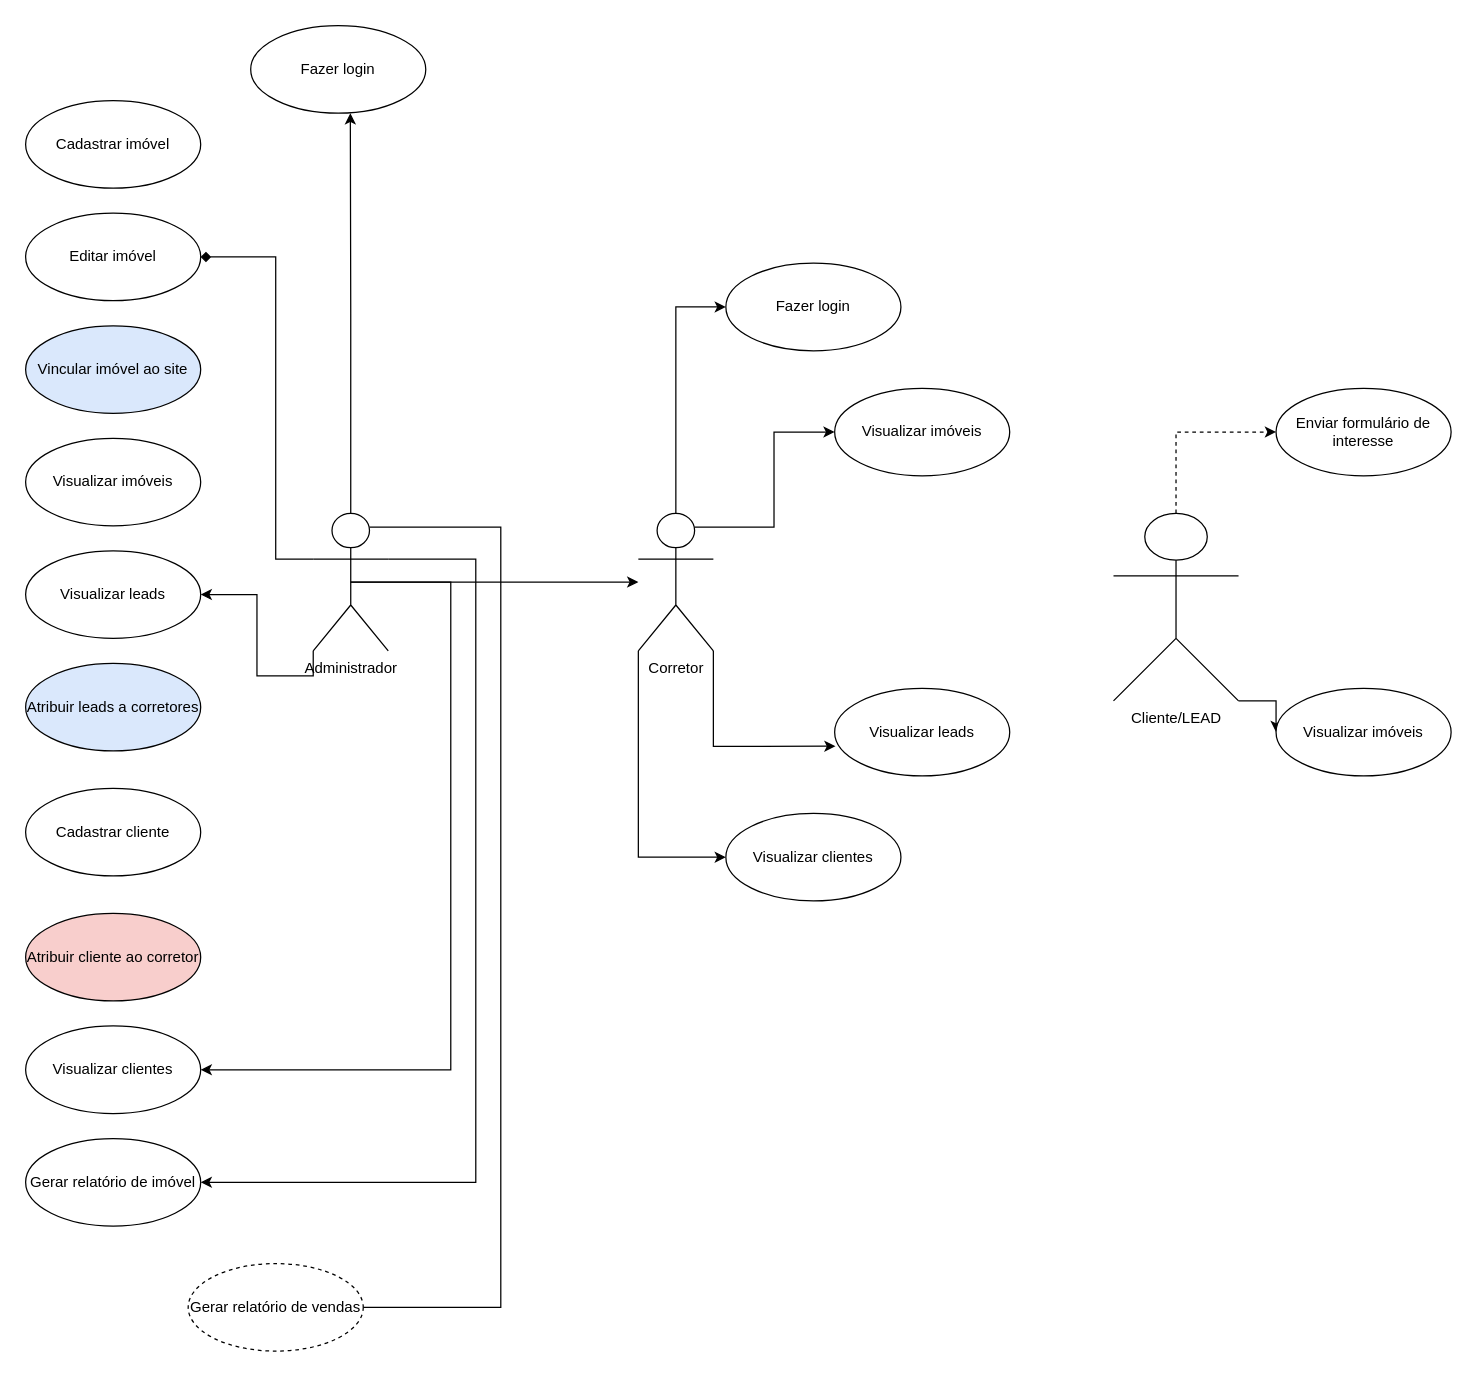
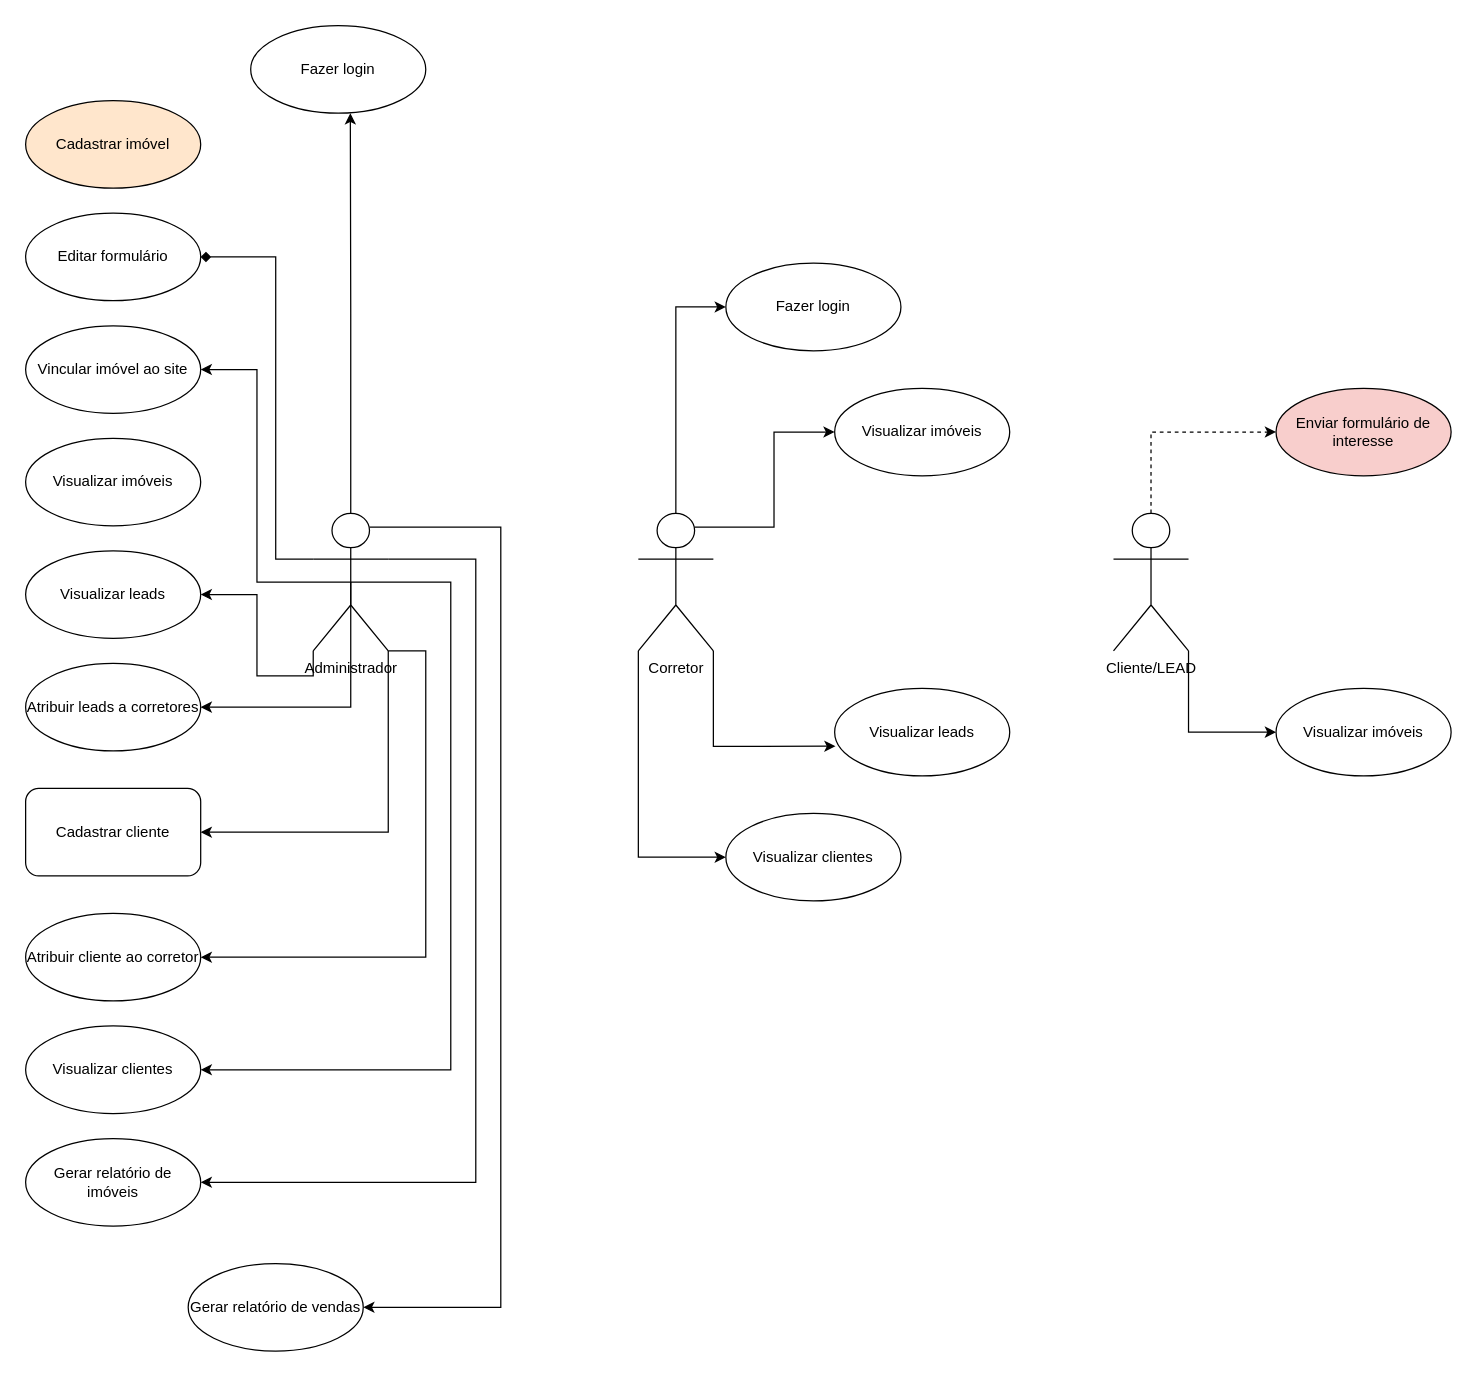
(113, 144) -> (113, 144)
(113, 257) -> (113, 257)
(113, 369) -> (113, 369)
(1363, 432) -> (1363, 432)
(541, 582) -> (257, 497)
(1176, 607) -> (1151, 582)
(113, 707) -> (113, 707)
none -> (329, 707)
(113, 832) -> (113, 832)
none -> (388, 832)
none -> (426, 895)
(113, 957) -> (113, 957)
(113, 1182) -> (113, 1182)
(276, 1307) -> (276, 1307)
(369, 1307) -> (373, 1307)
